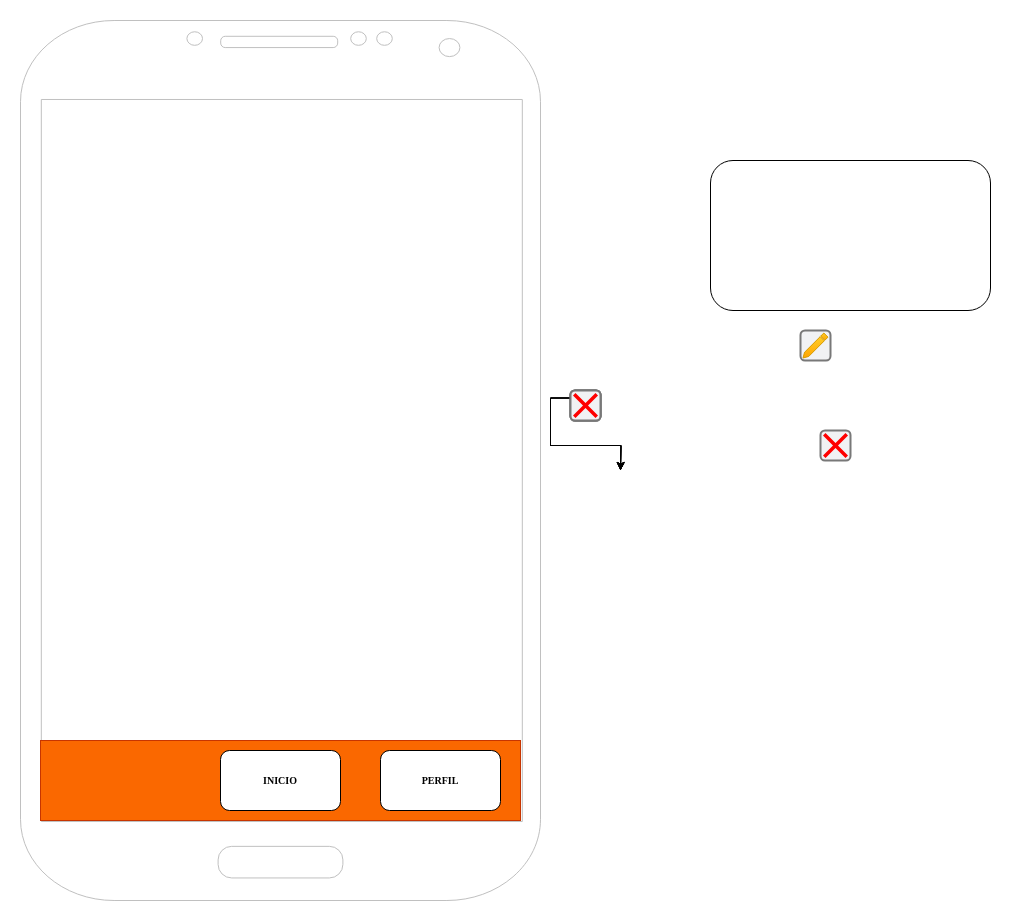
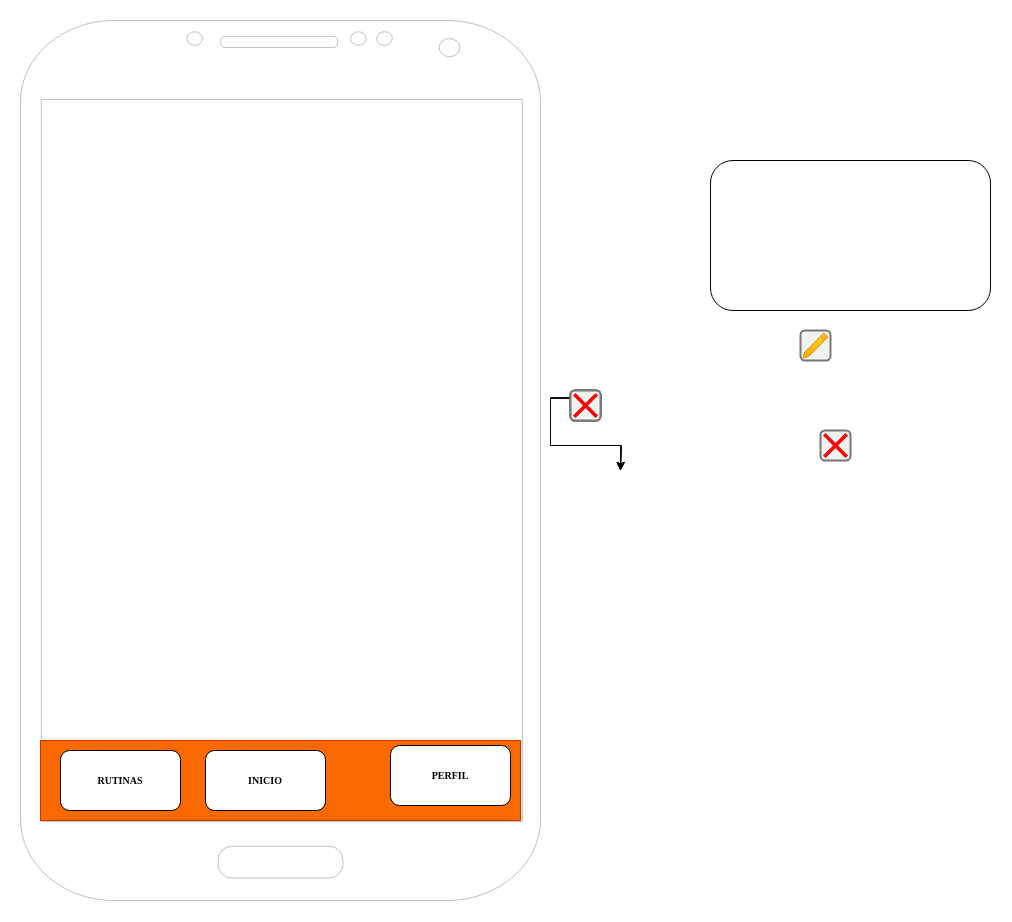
none -> (121, 781)
(281, 781) -> (266, 781)
(441, 781) -> (451, 776)
